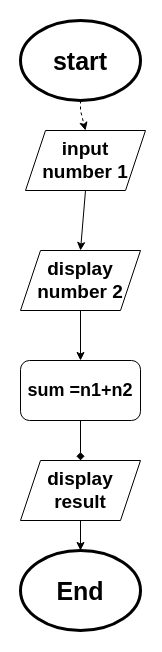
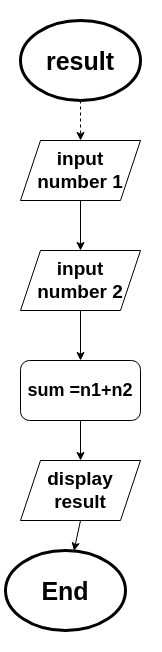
(81, 61) -> (81, 61)
(86, 161) -> (81, 171)
(81, 281) -> (81, 281)
(81, 452) -> (81, 452)
(81, 591) -> (66, 591)
